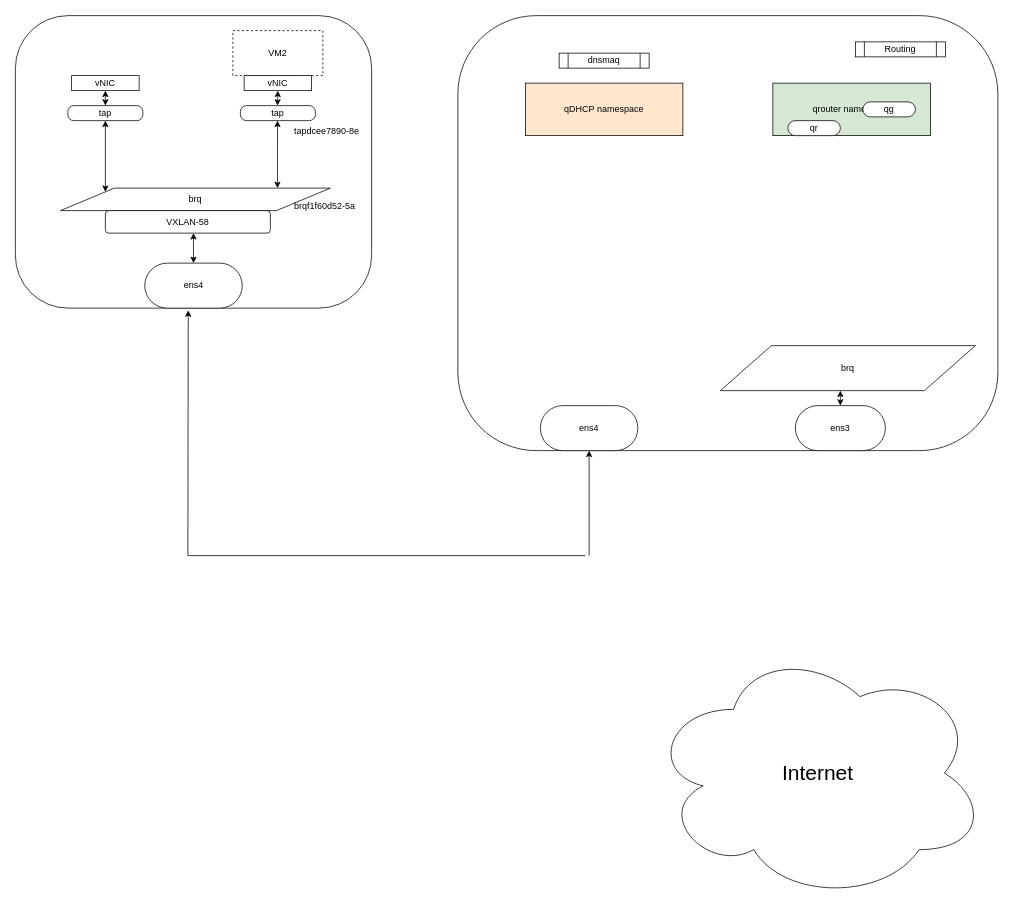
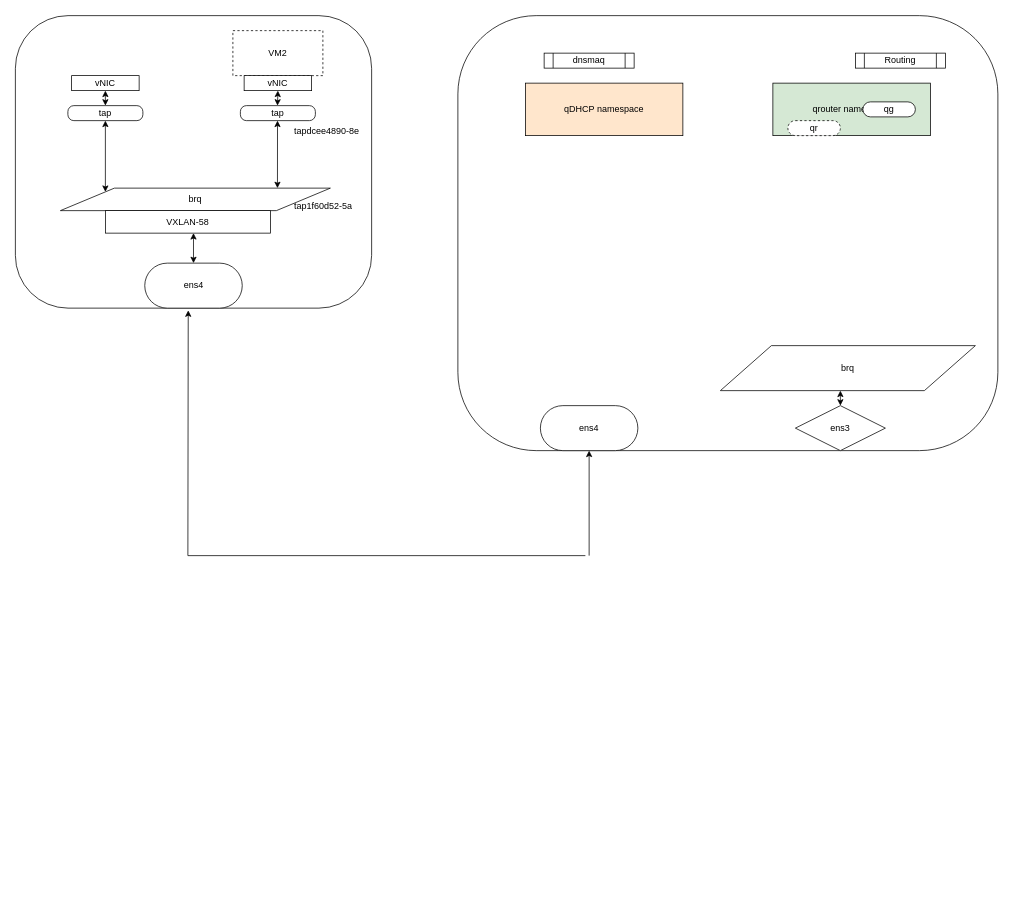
(900, 49) -> (900, 60)
(604, 60) -> (589, 60)
(814, 128) -> (814, 128)
(330, 131) -> (330, 131)
(330, 206) -> (327, 206)
(188, 222) -> (188, 222)
(840, 428) -> (840, 428)
(818, 773) -> none
